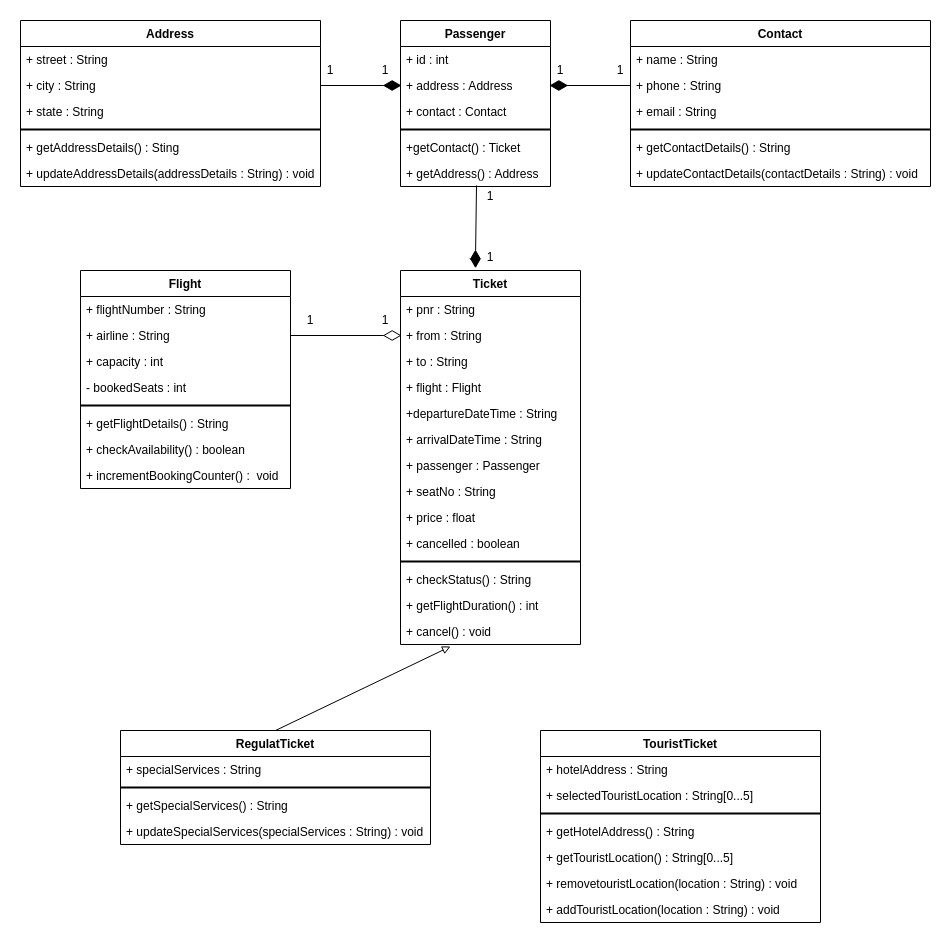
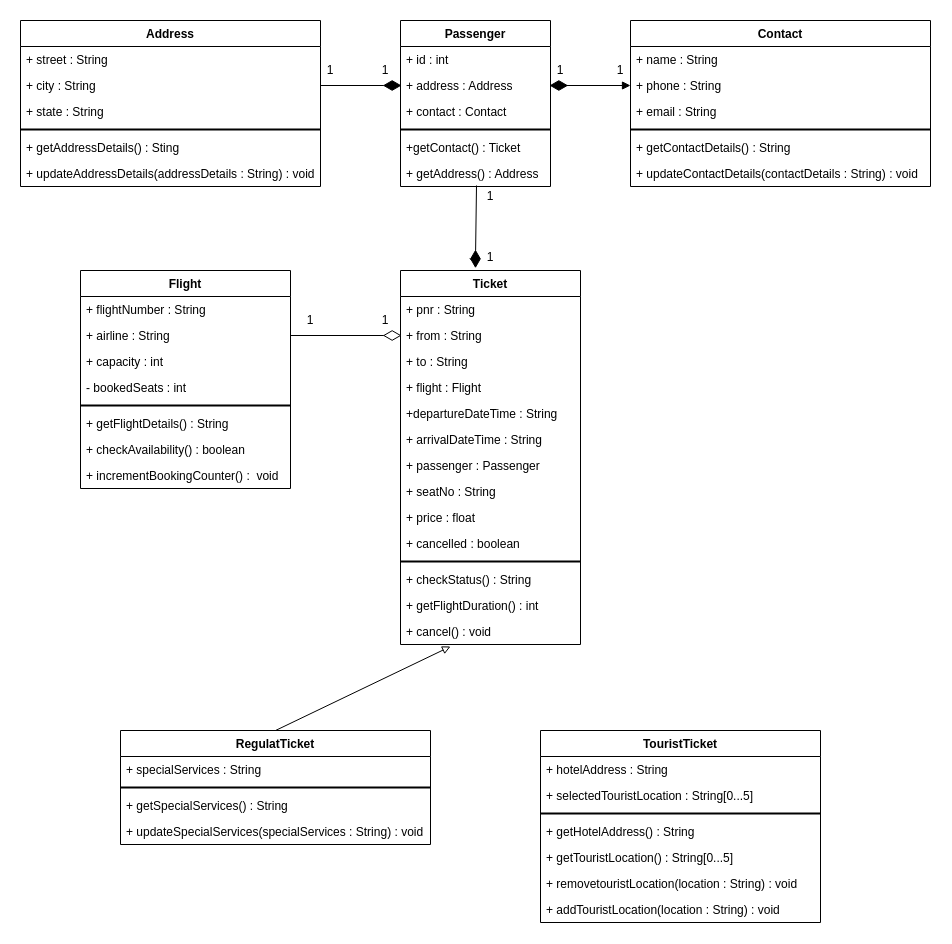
(624, 86) -> (621, 86)
